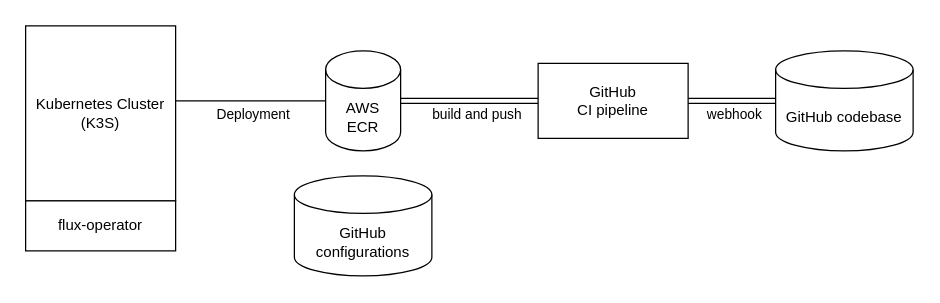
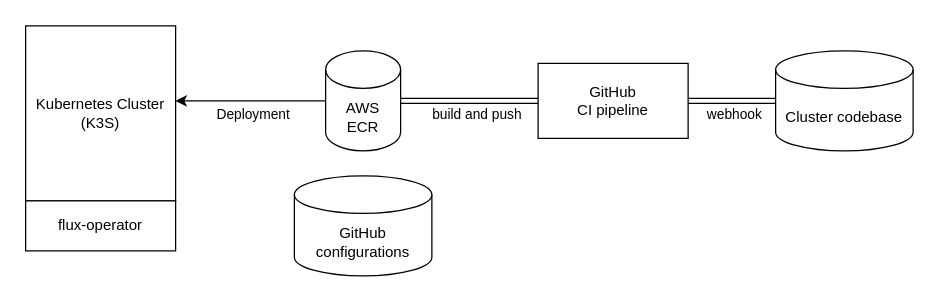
(182, 101) -> (186, 101)
(844, 117) -> (844, 117)
